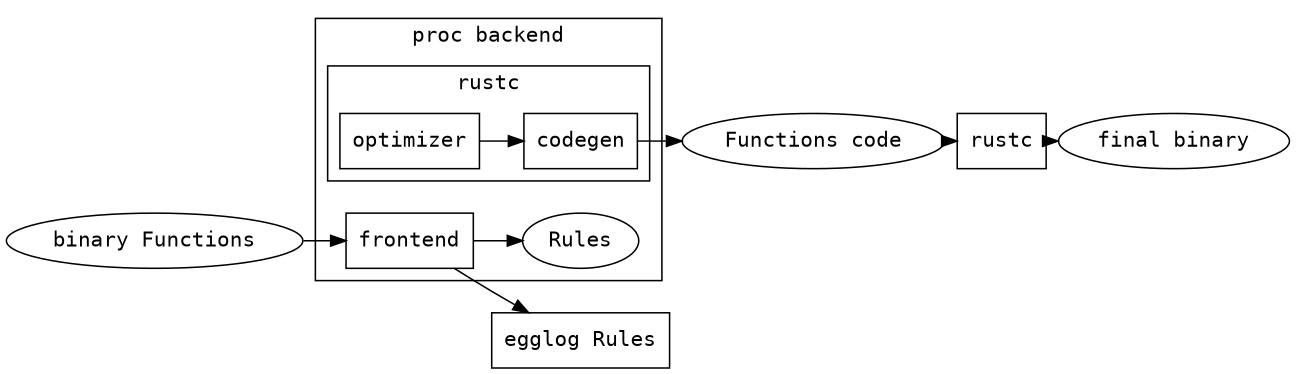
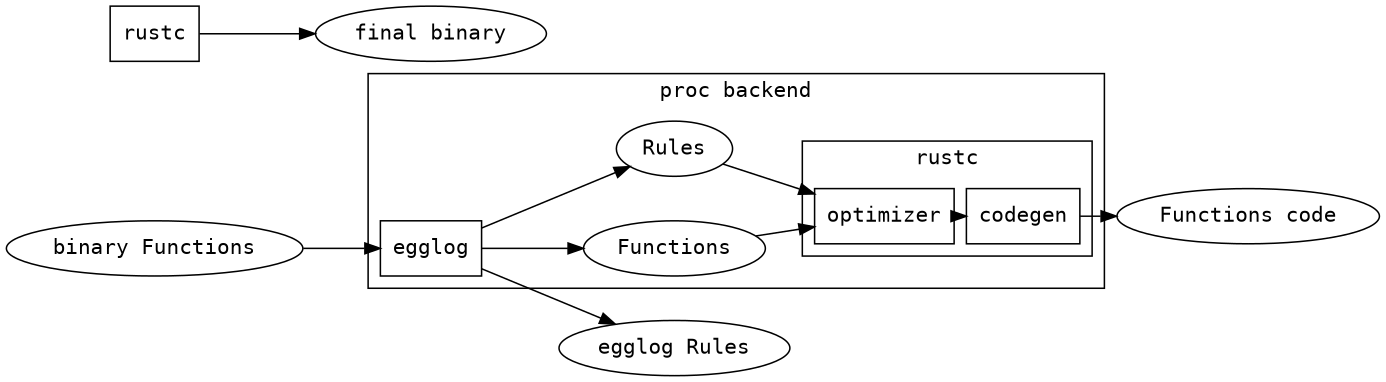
(945, 141) -> none
none -> (761, 177)
(410, 241) -> (431, 248)
none -> (674, 248)
(581, 340) -> (674, 348)
